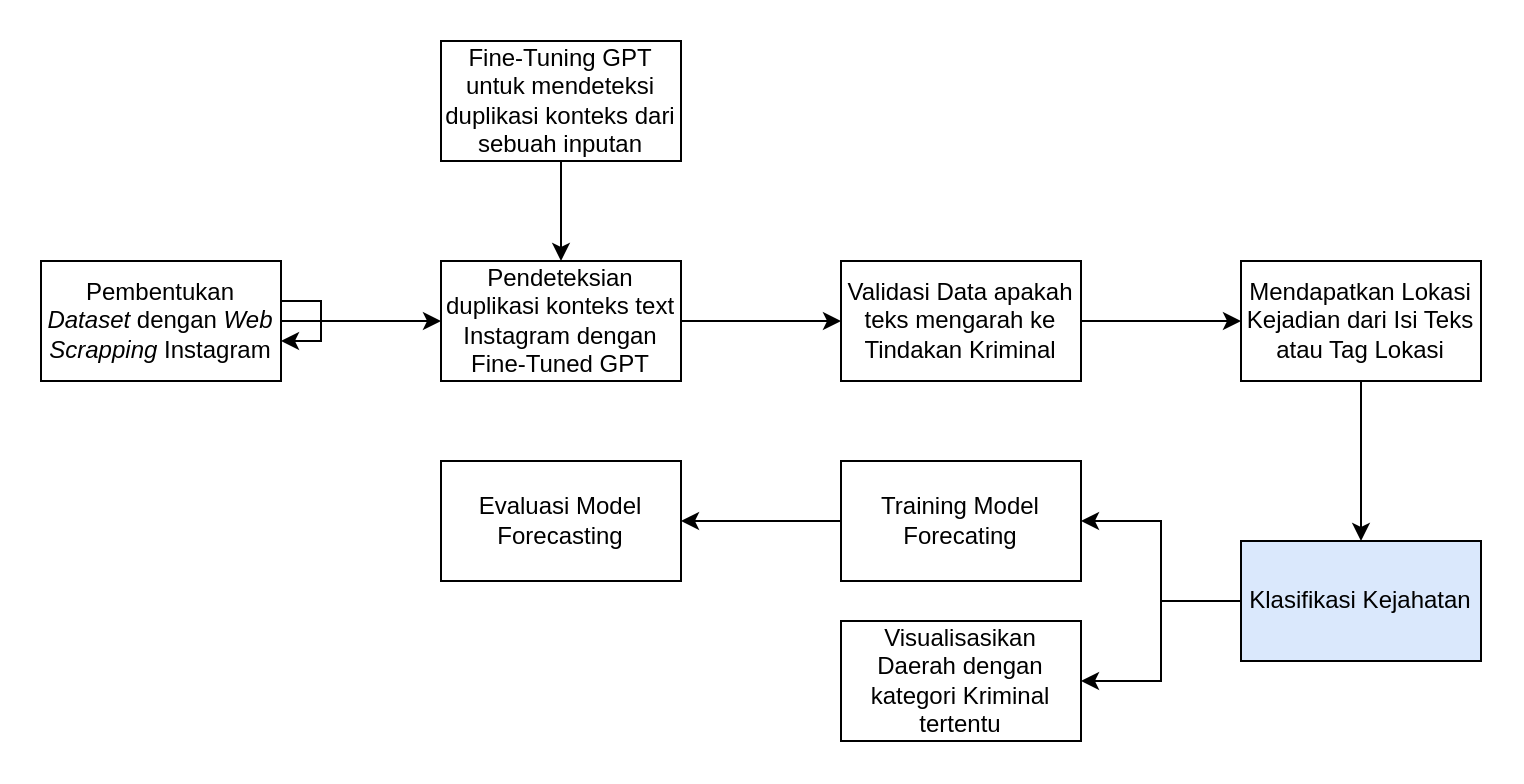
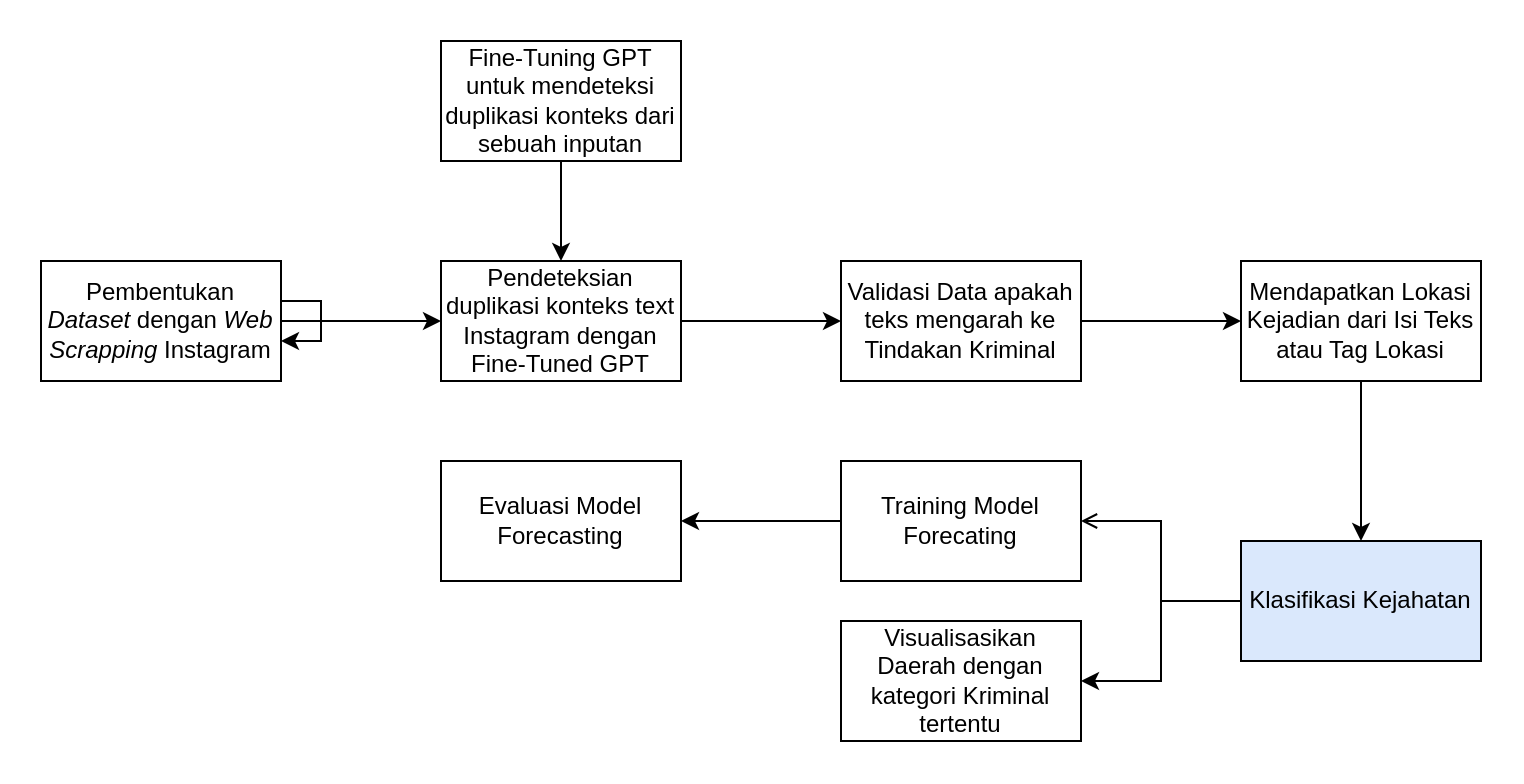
(1096, 521) -> (1093, 521)
